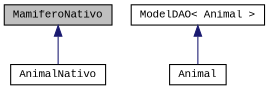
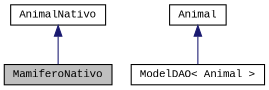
(58, 50) -> (58, 50)
(198, 50) -> (198, 50)
